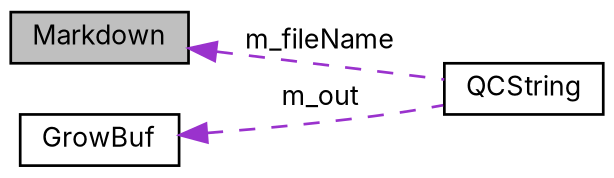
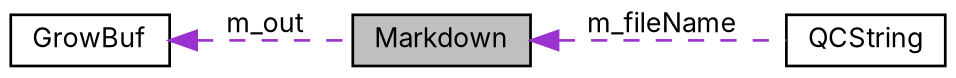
(325, 122) -> (275, 40)
